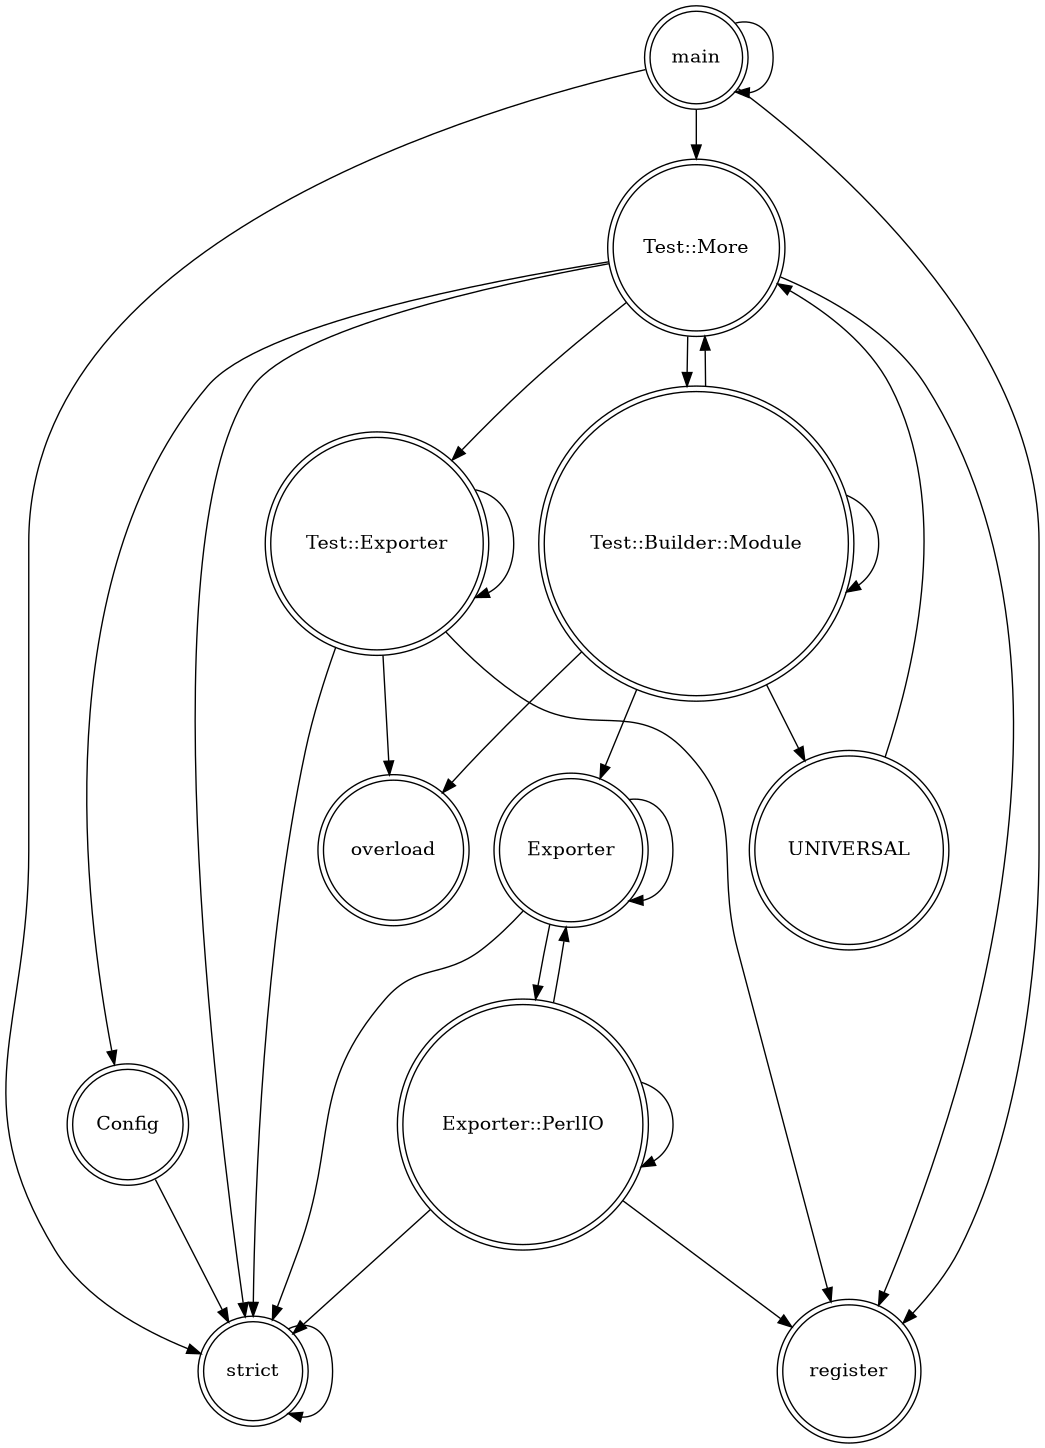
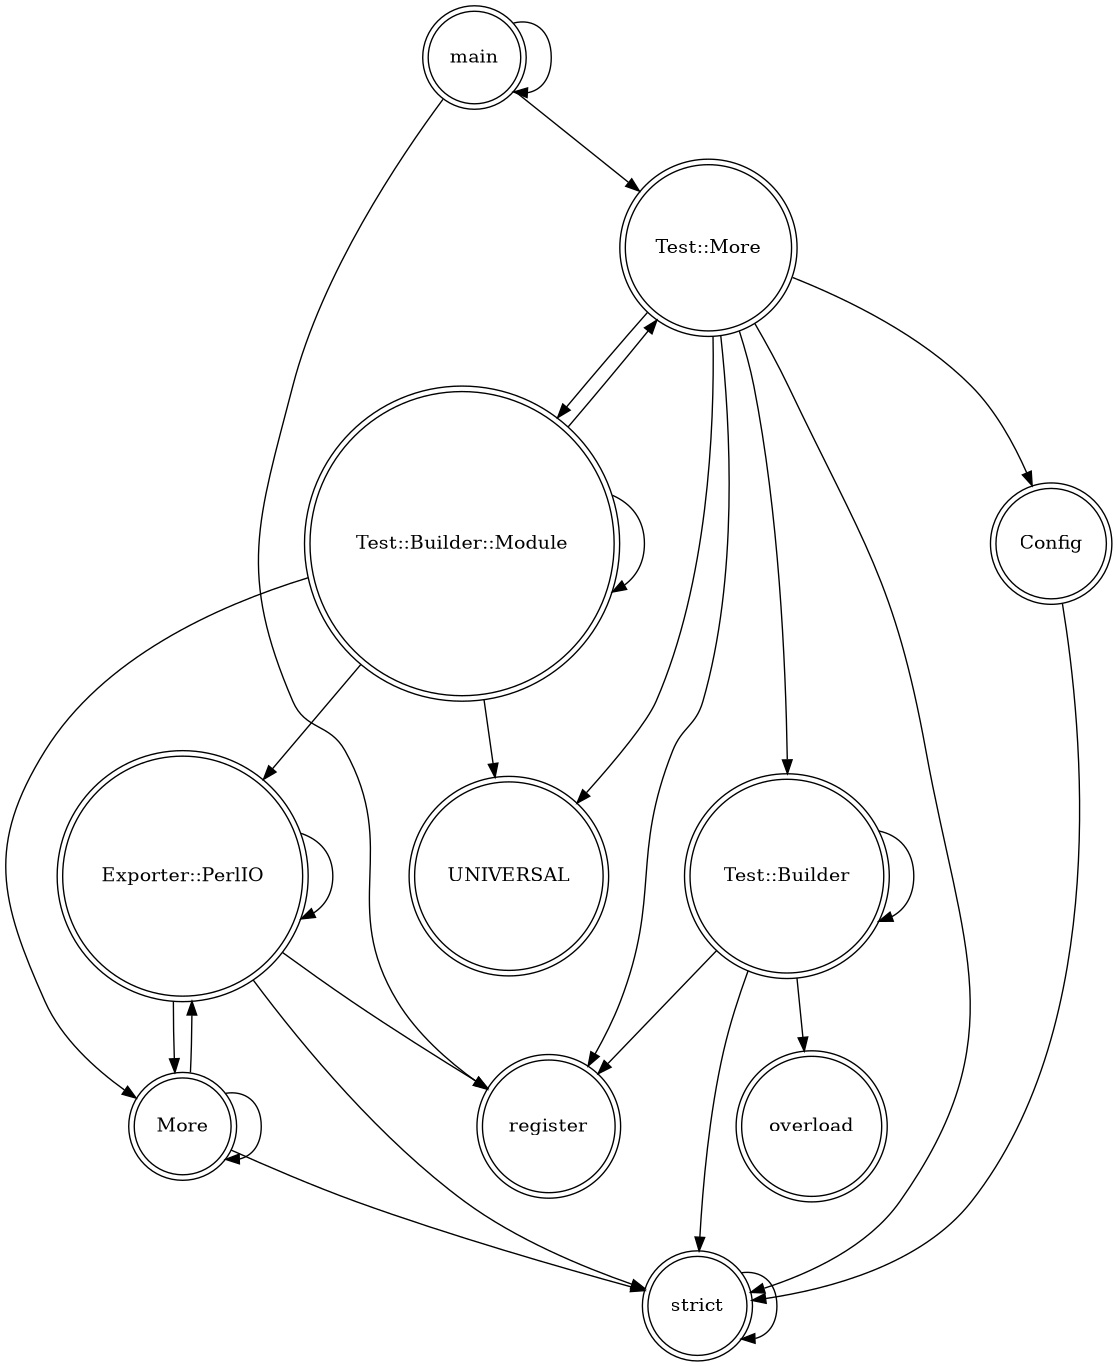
(922, 501) -> (693, 579)
(377, 544) -> (787, 876)
(29, 570) -> none
(516, 716) -> (319, 714)
(571, 850) -> (183, 1126)
